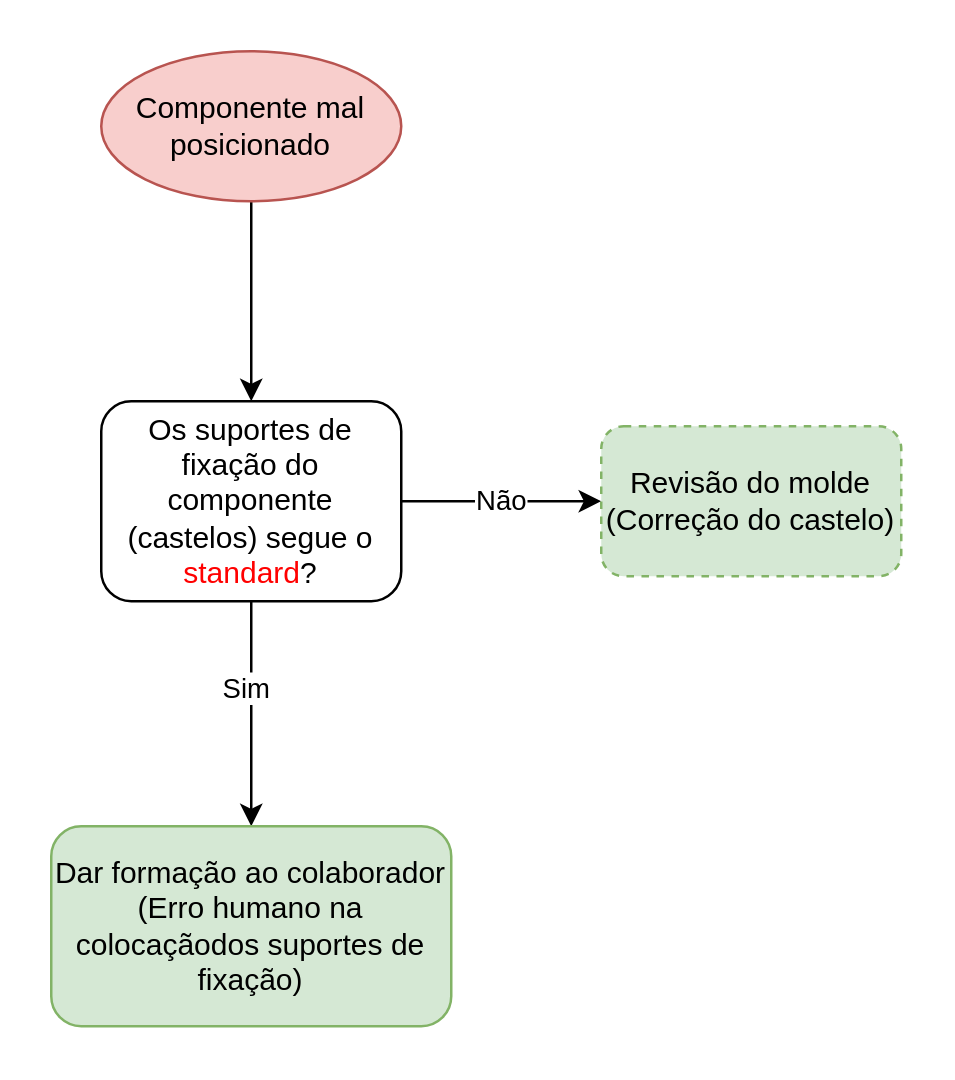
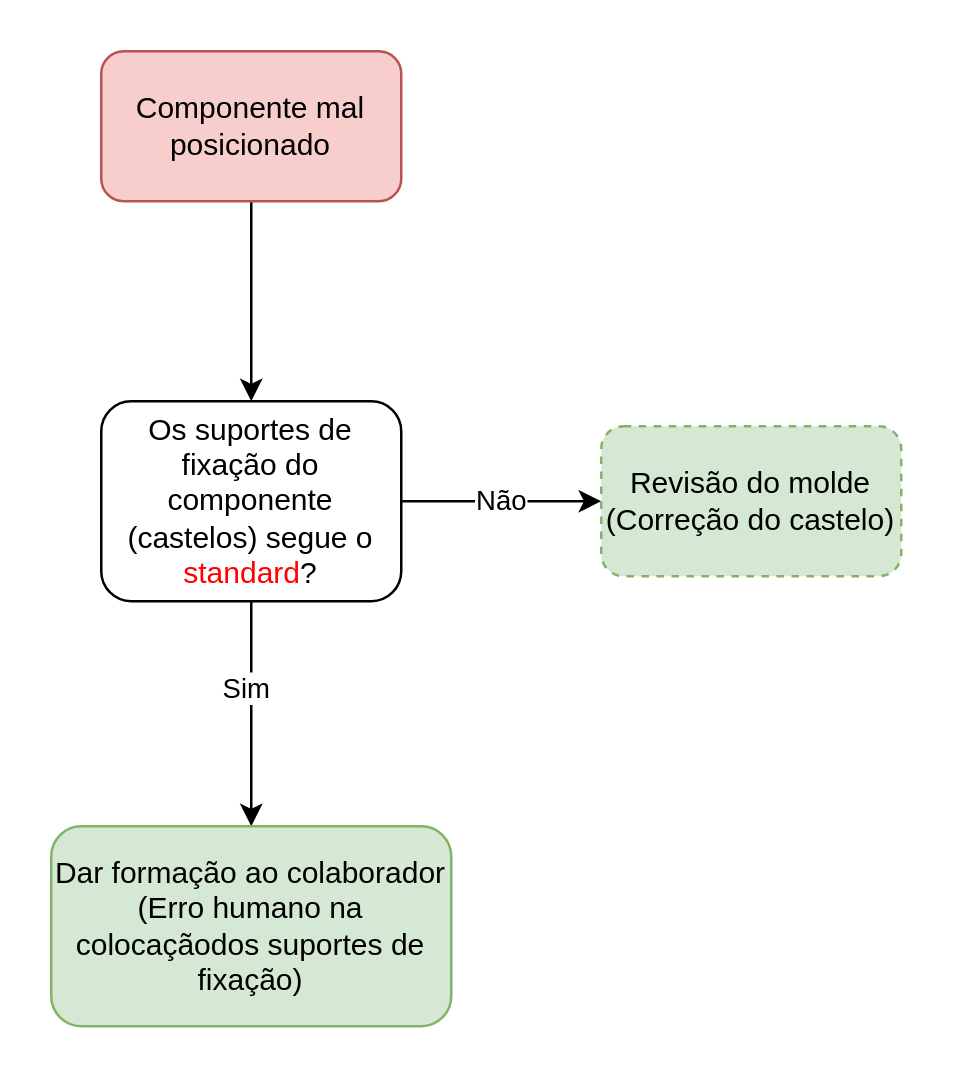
(251, 126) -> (251, 126)
